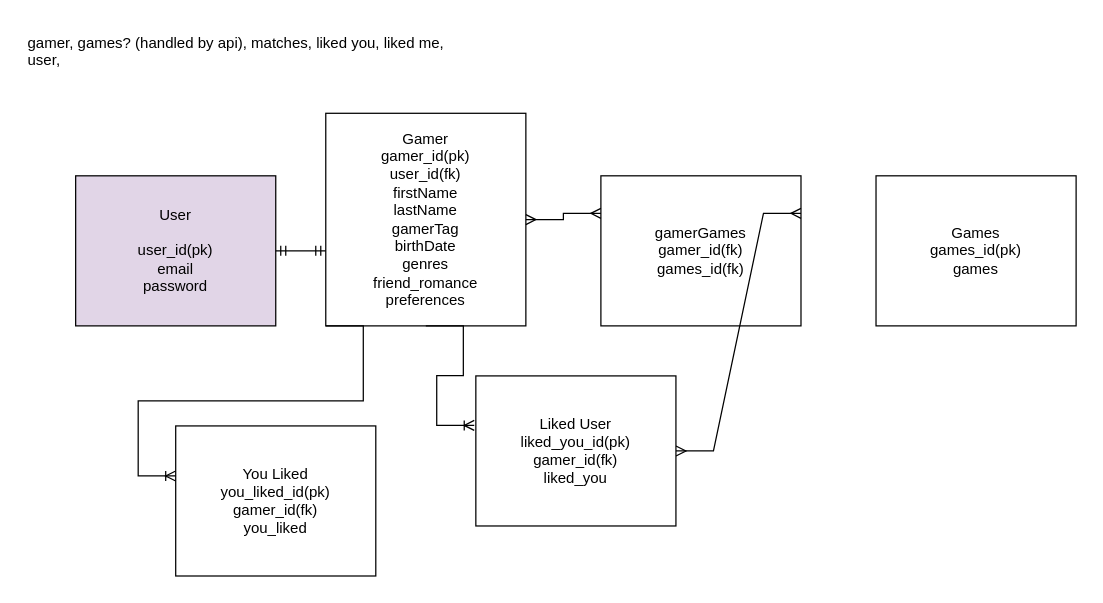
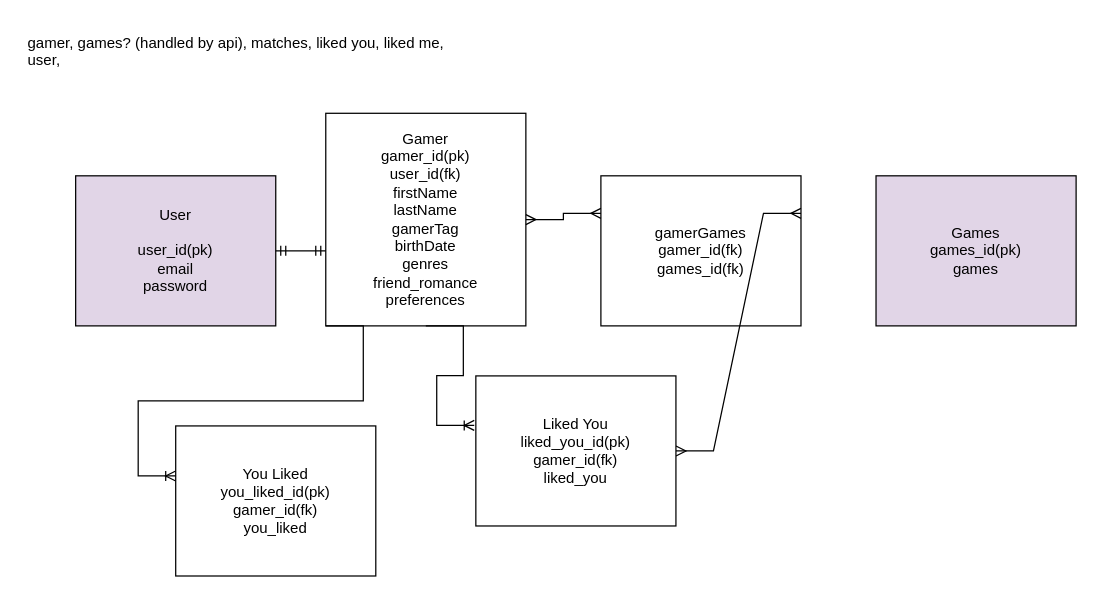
(976, 251) -> (976, 251)
(576, 451) -> (576, 451)
